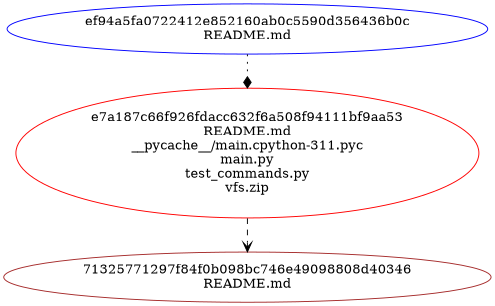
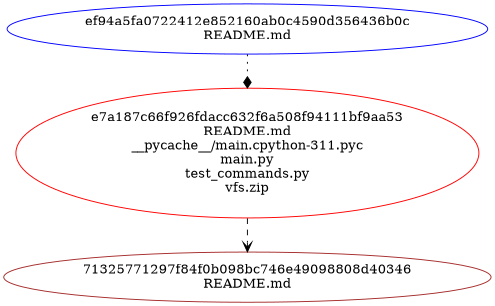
(247, 29) -> (247, 29)
